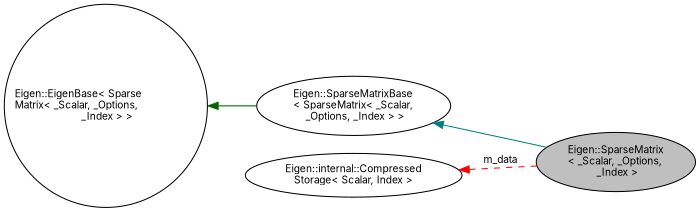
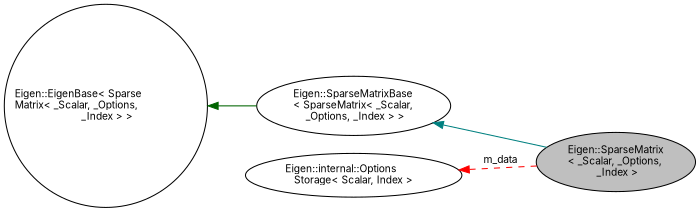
(354, 175) -> (354, 175)
